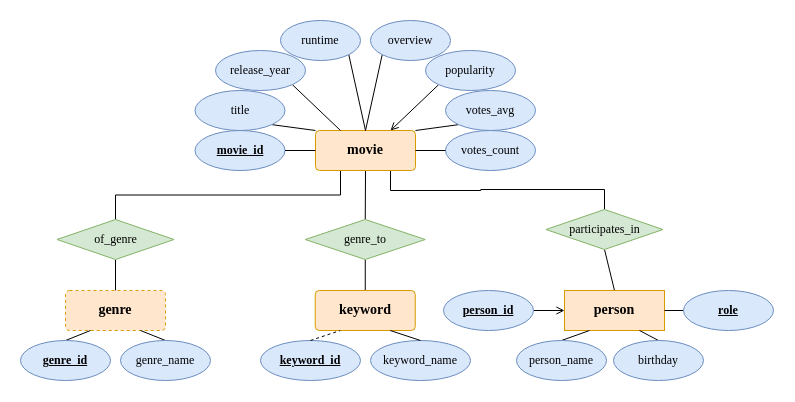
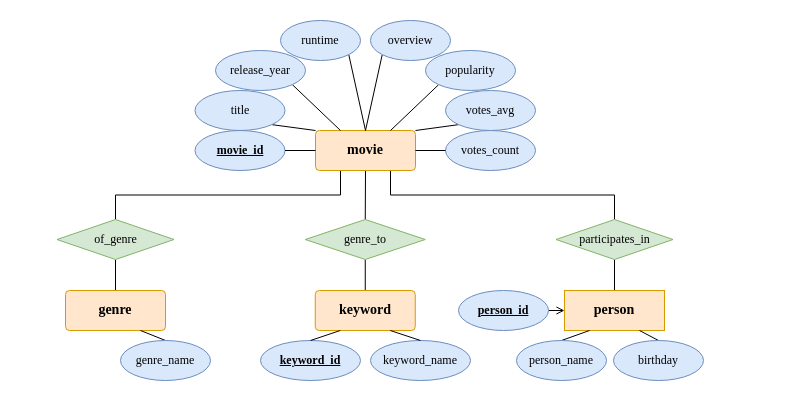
(394, 127) -> (393, 128)
(605, 230) -> (615, 240)
(116, 311) -> (116, 311)
(489, 311) -> (504, 311)
(675, 311) -> none
(729, 311) -> none
(326, 335) -> (326, 335)
(78, 336) -> none
(66, 361) -> none
